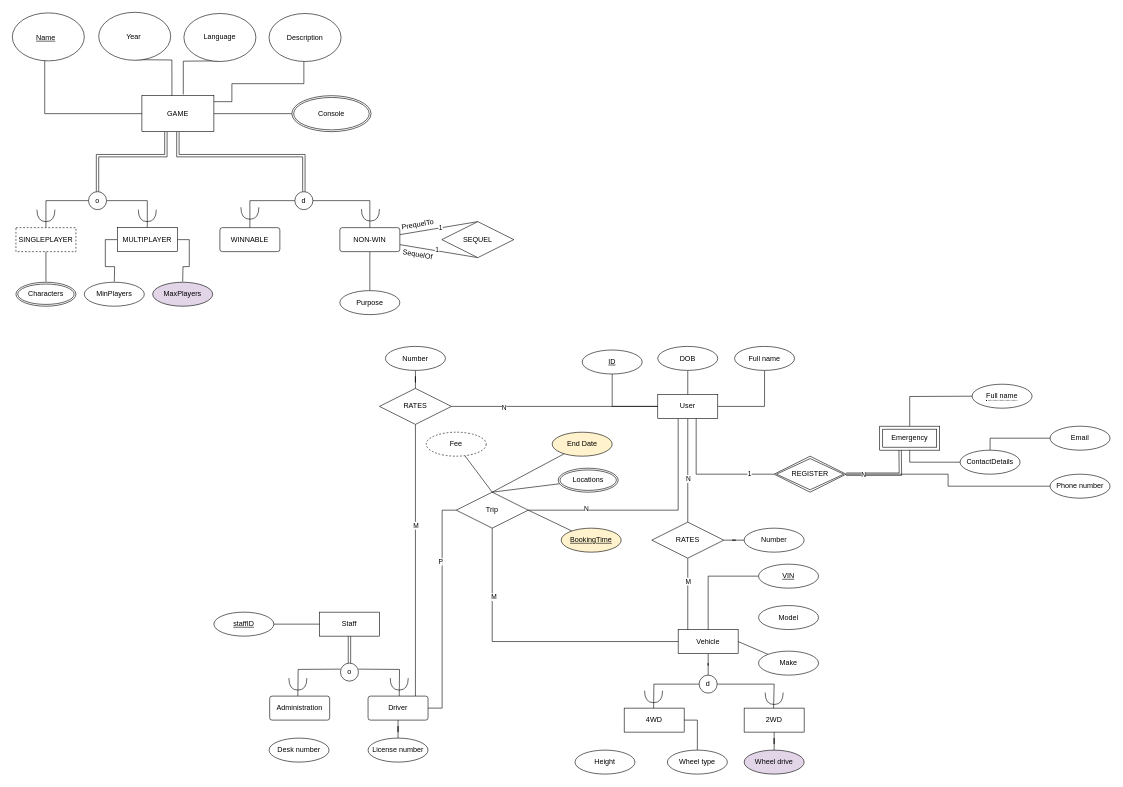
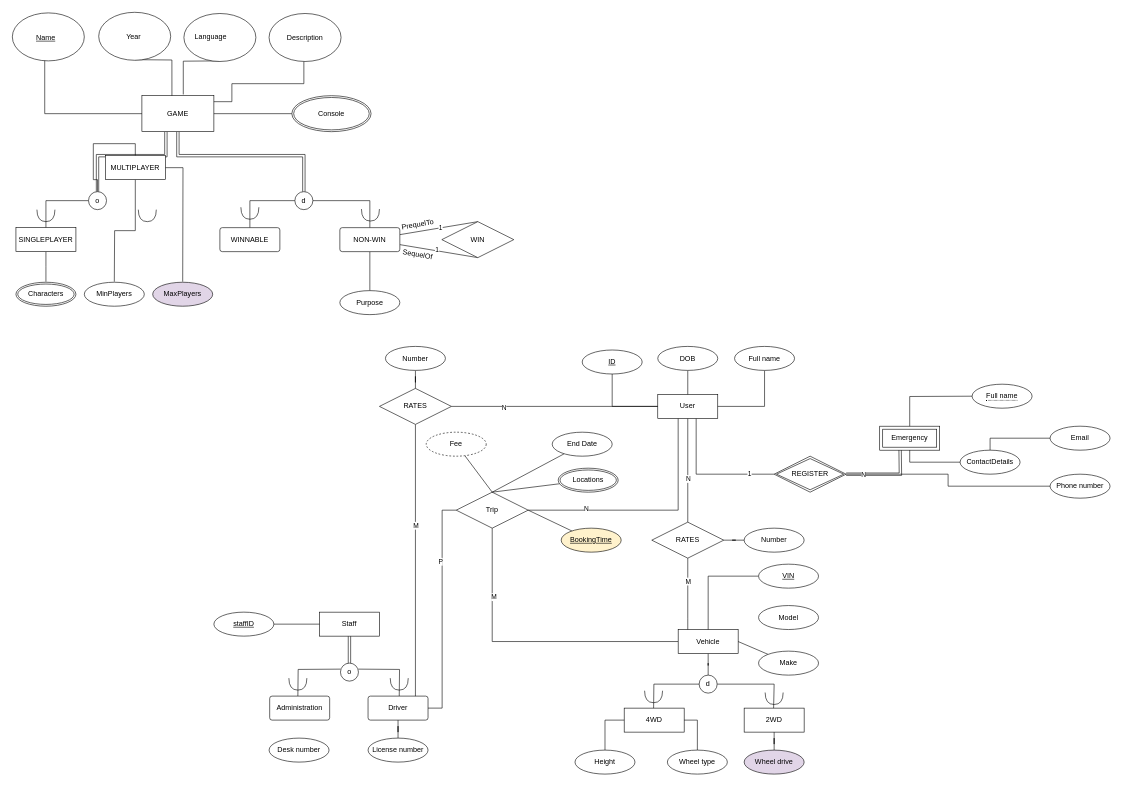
(220, 37) -> (211, 37)
(46, 240) -> (46, 240)
(147, 240) -> (135, 168)
(478, 240) -> (478, 240)
(582, 444) -> (582, 444)
none -> (605, 726)
